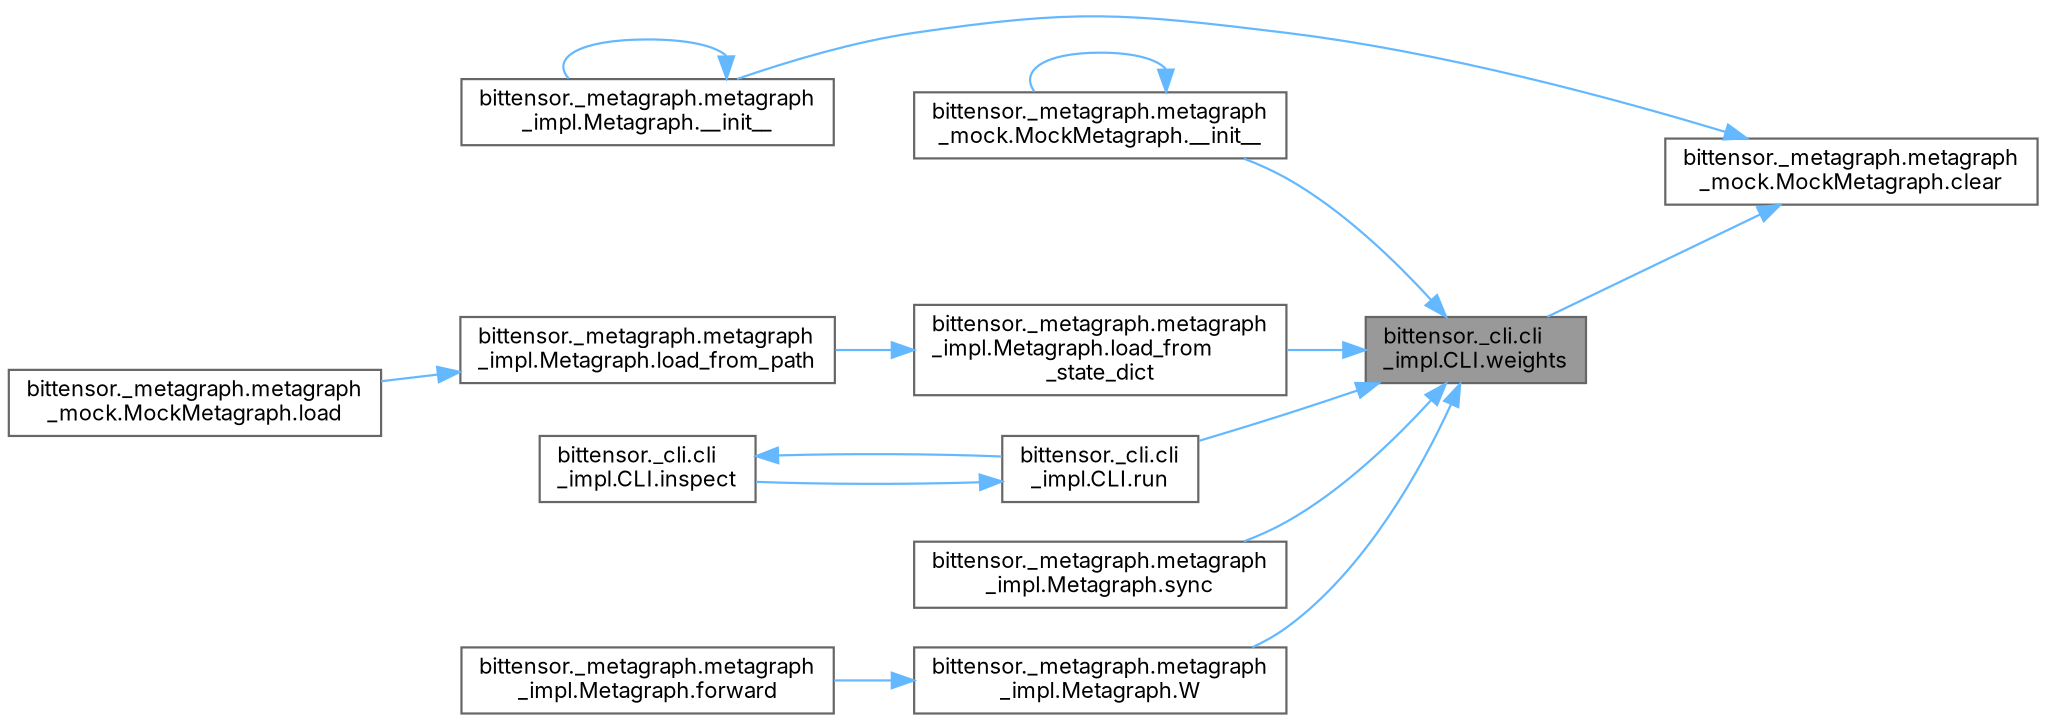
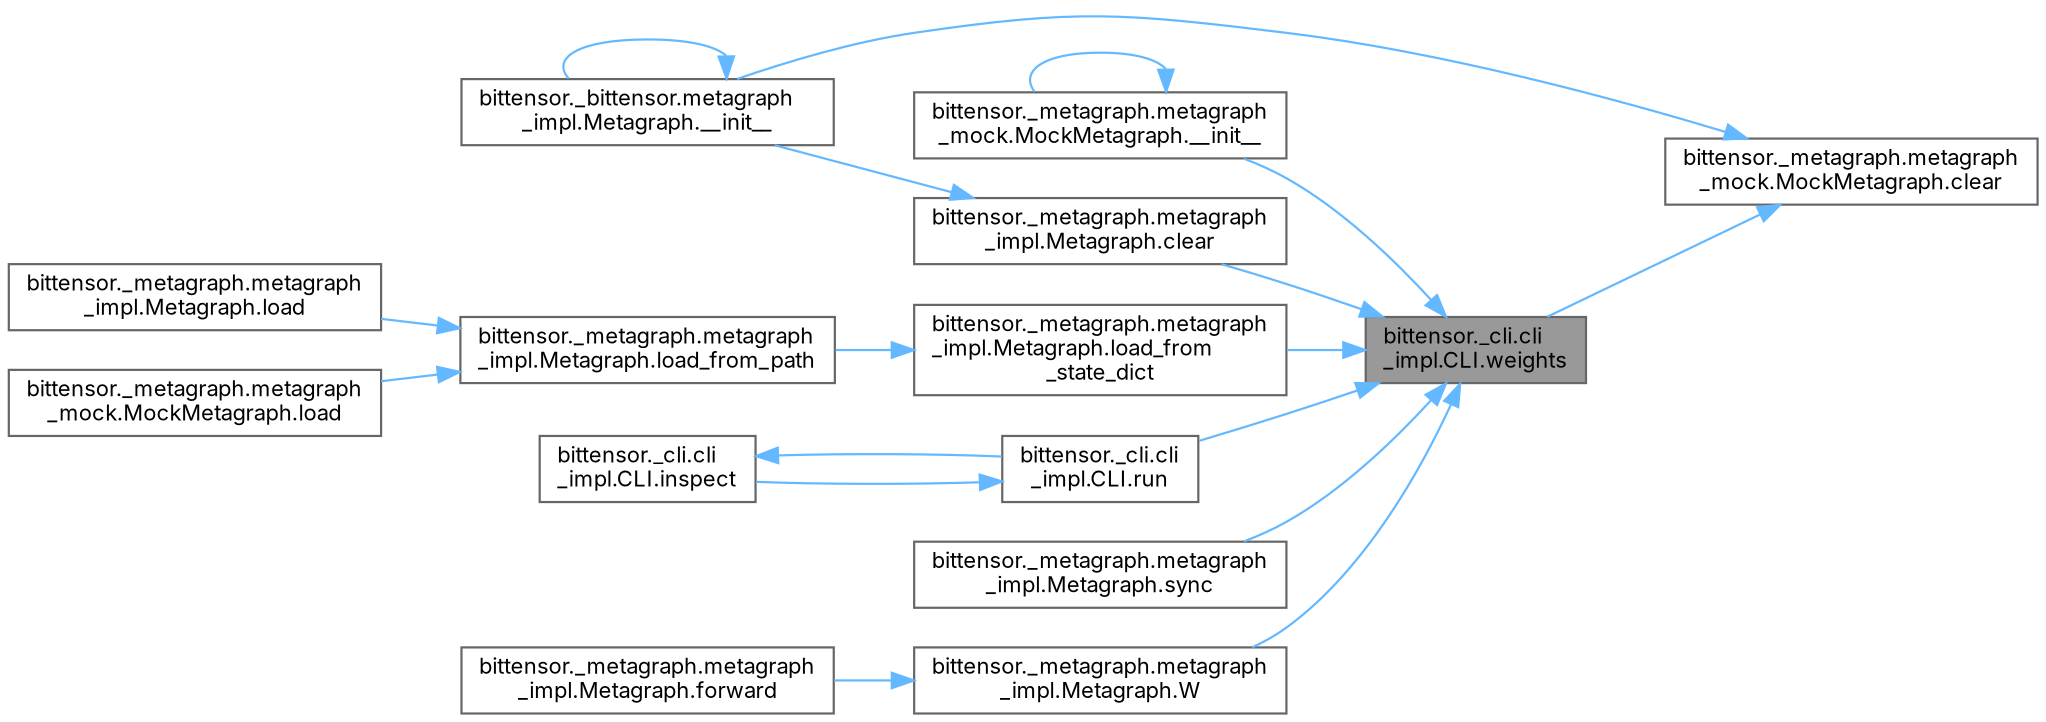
(648, 112) -> (648, 112)
none -> (1100, 231)
none -> (195, 297)
